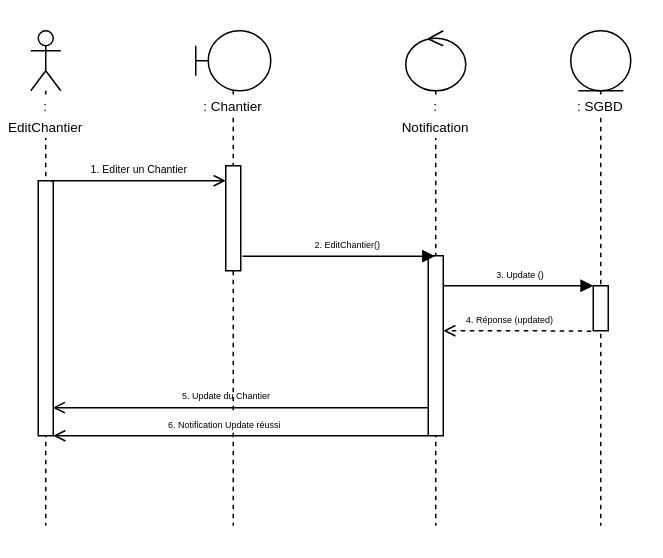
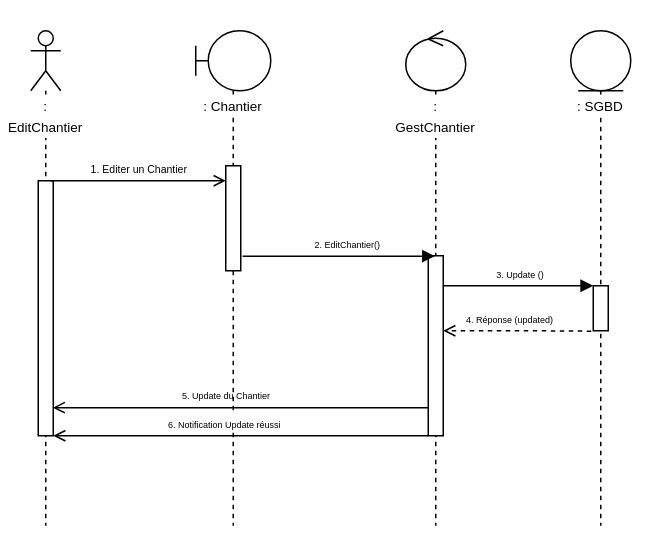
(436, 128) -> (436, 128)
